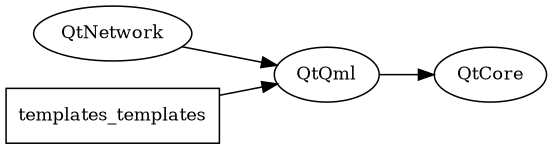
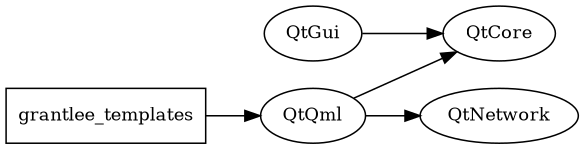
none -> (313, 34)
(222, 55) -> (385, 116)
(113, 116) -> (106, 116)
